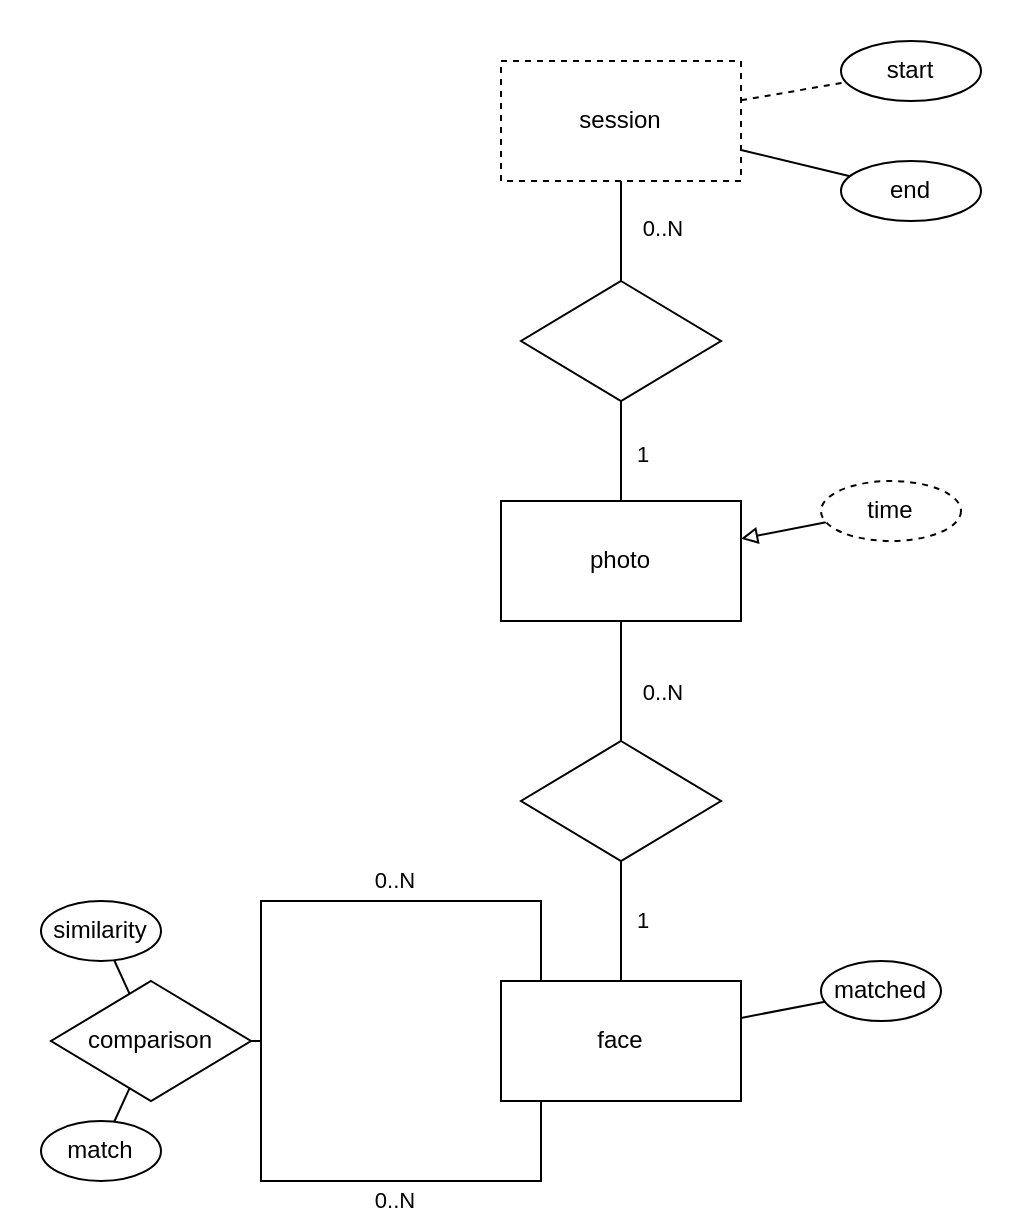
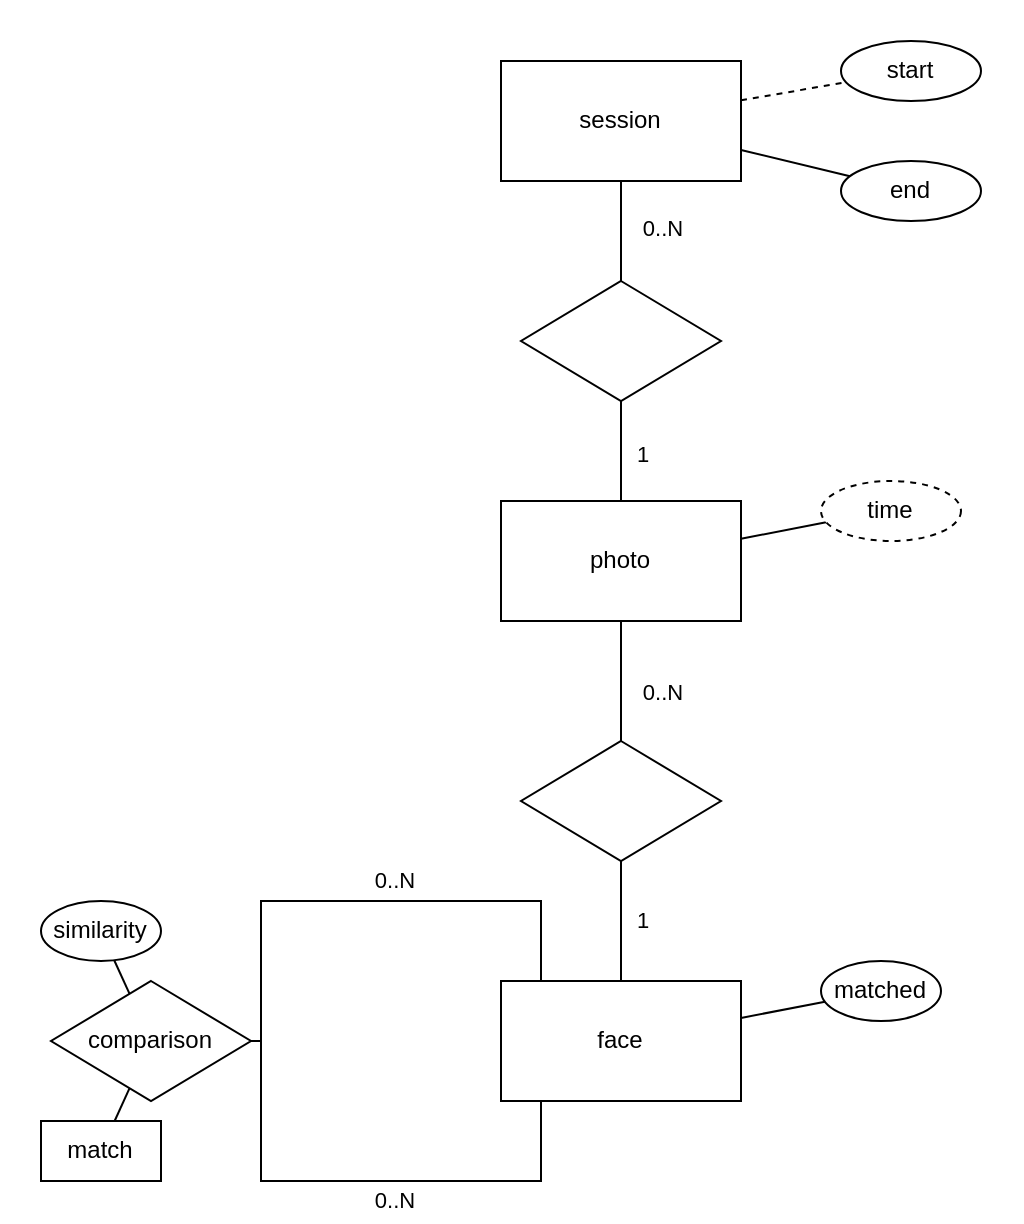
(621, 121) -> (621, 121)
(758, 535) -> (751, 537)
(101, 1151) -> (101, 1151)
